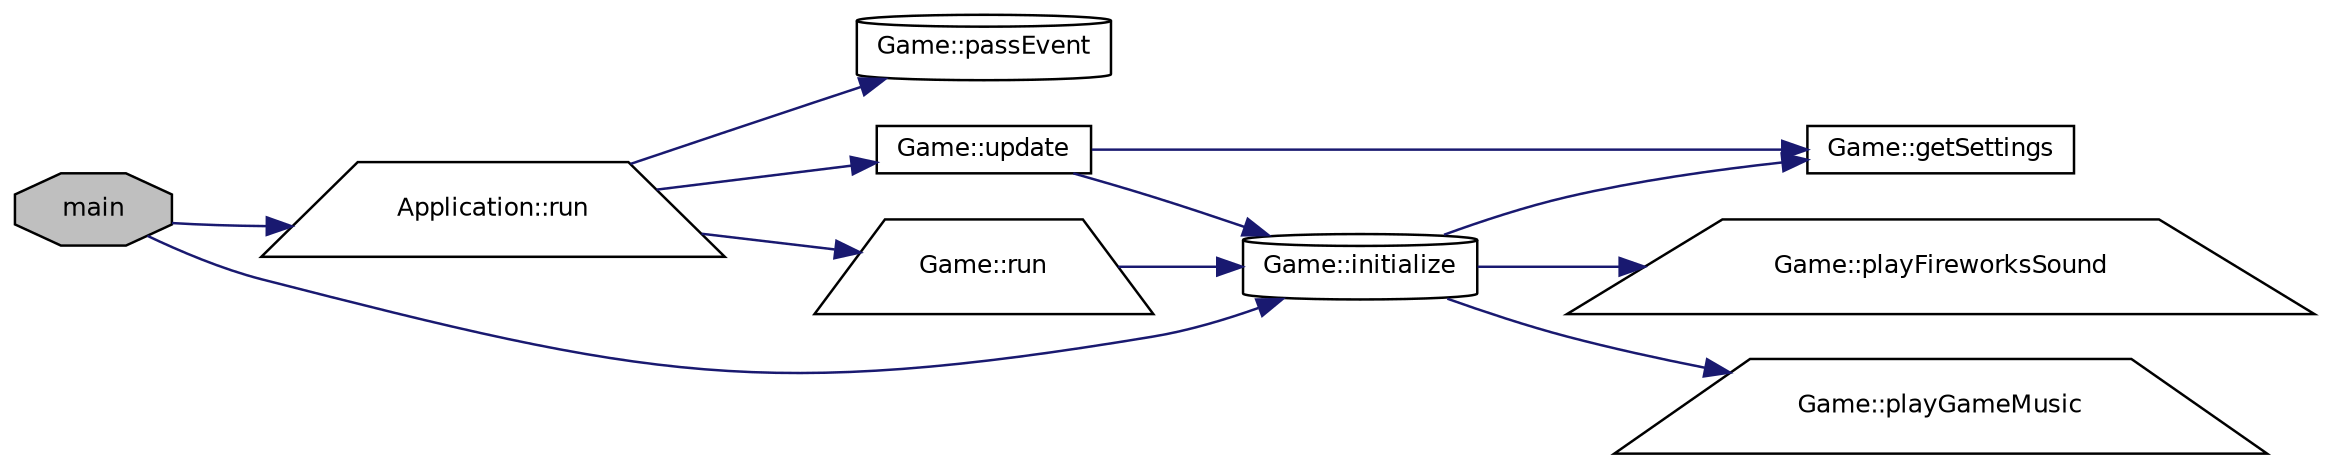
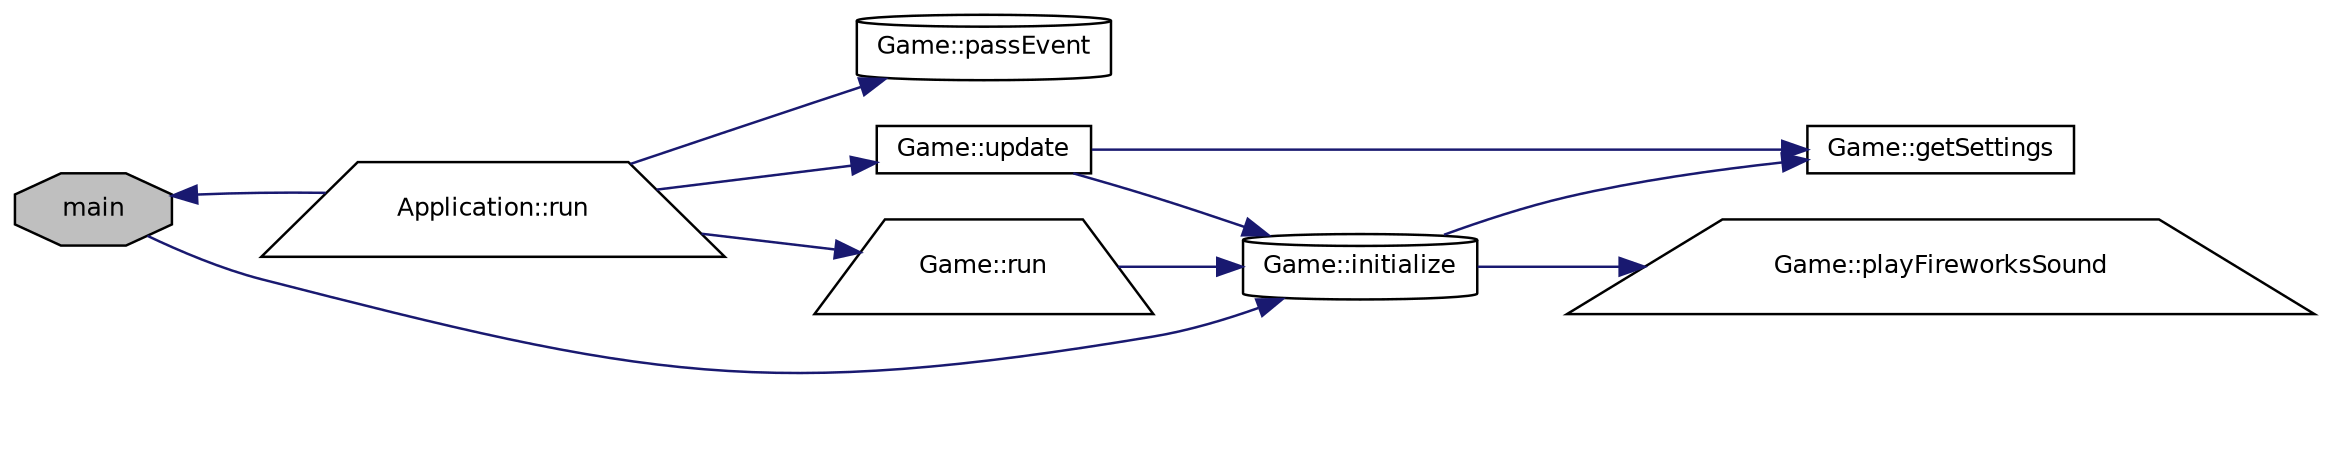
(219, 225) -> (262, 193)
(1941, 406) -> none
